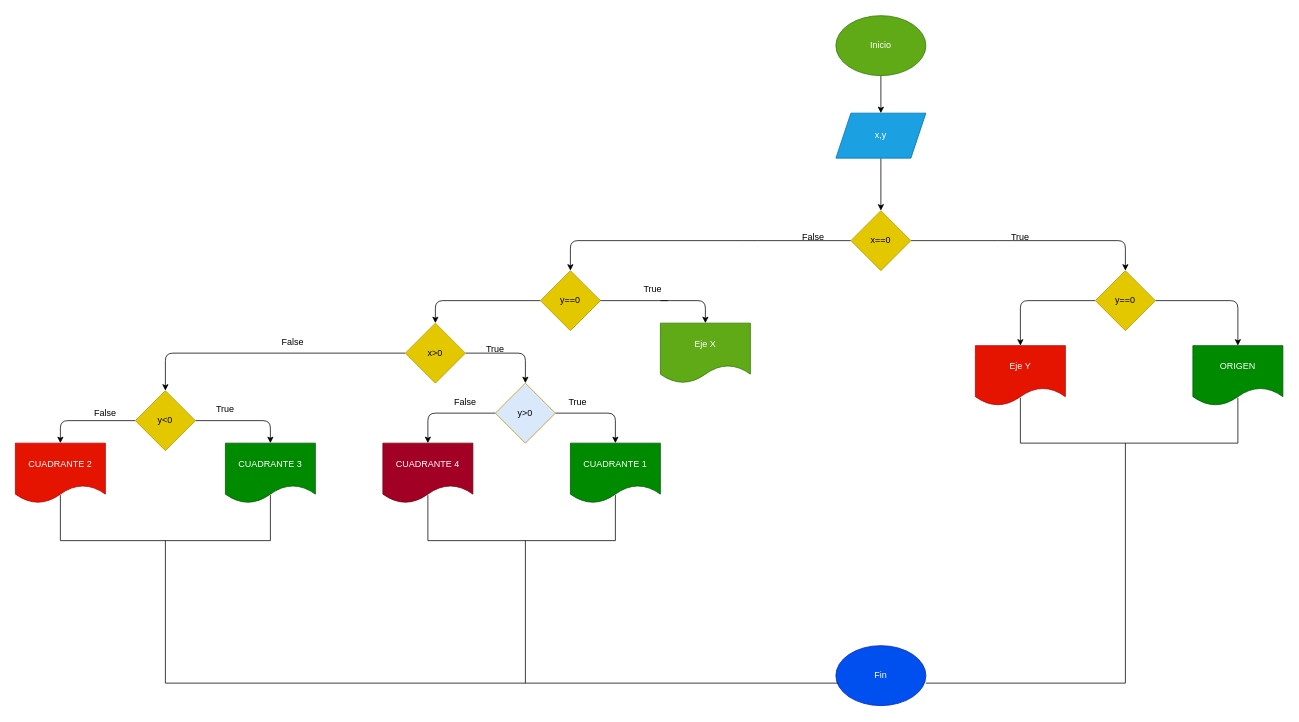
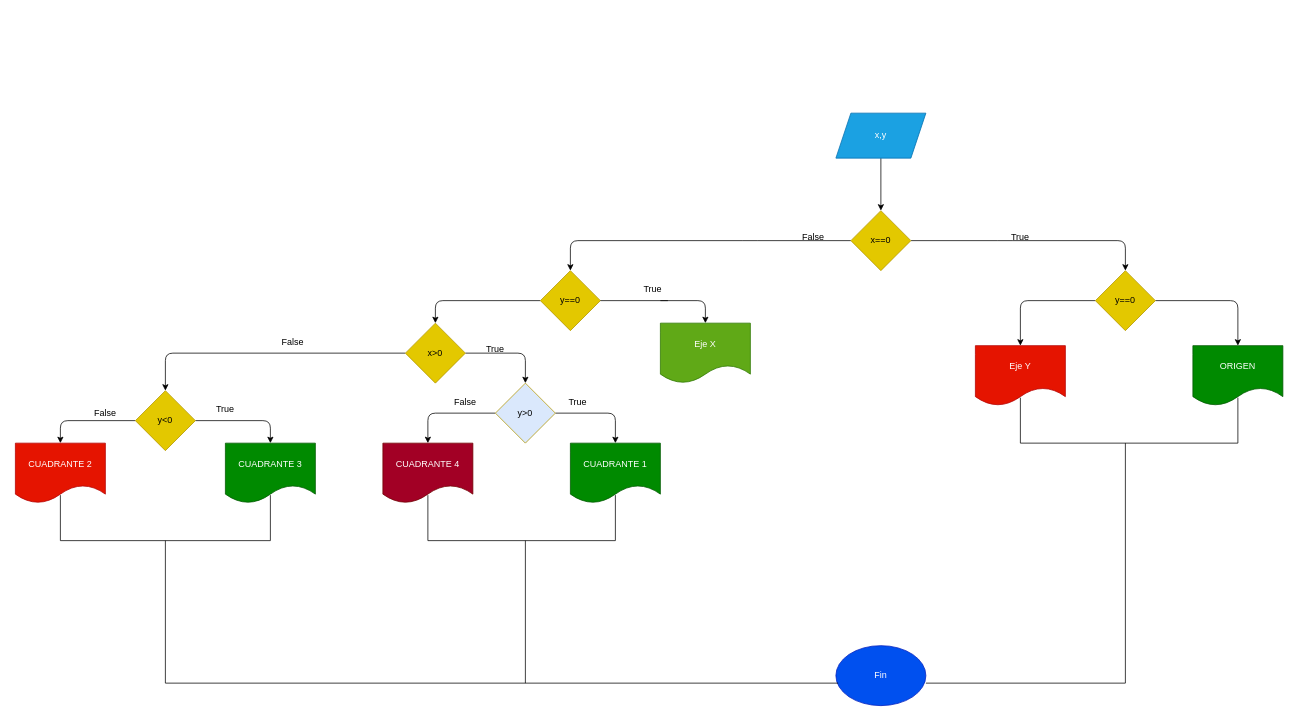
(881, 45) -> none
(881, 76) -> none
